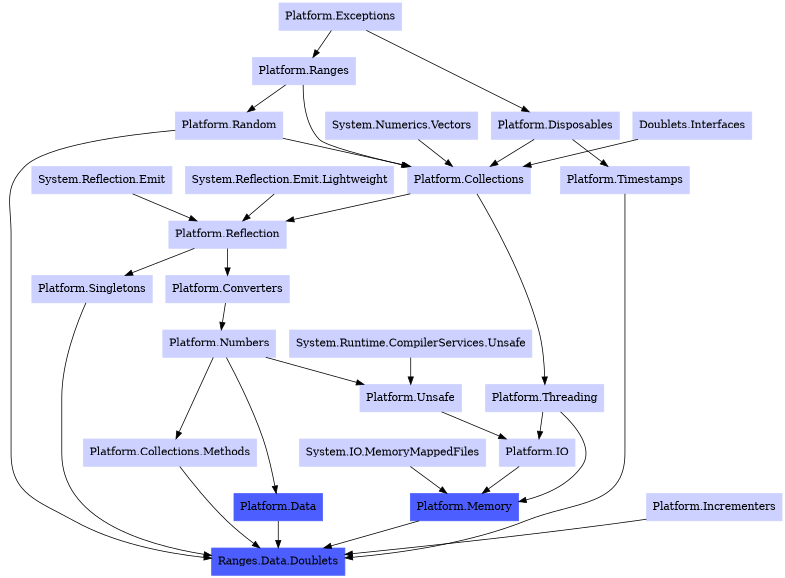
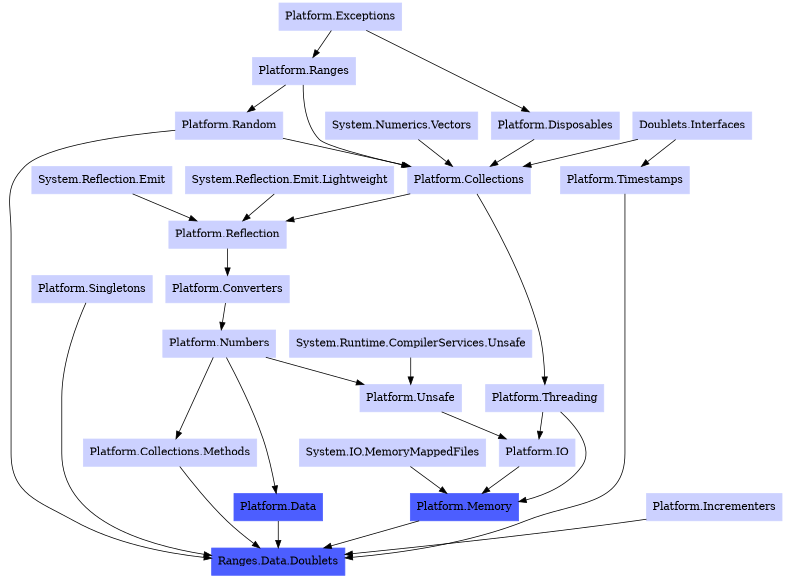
(583, 147) -> (662, 151)
(163, 261) -> none
